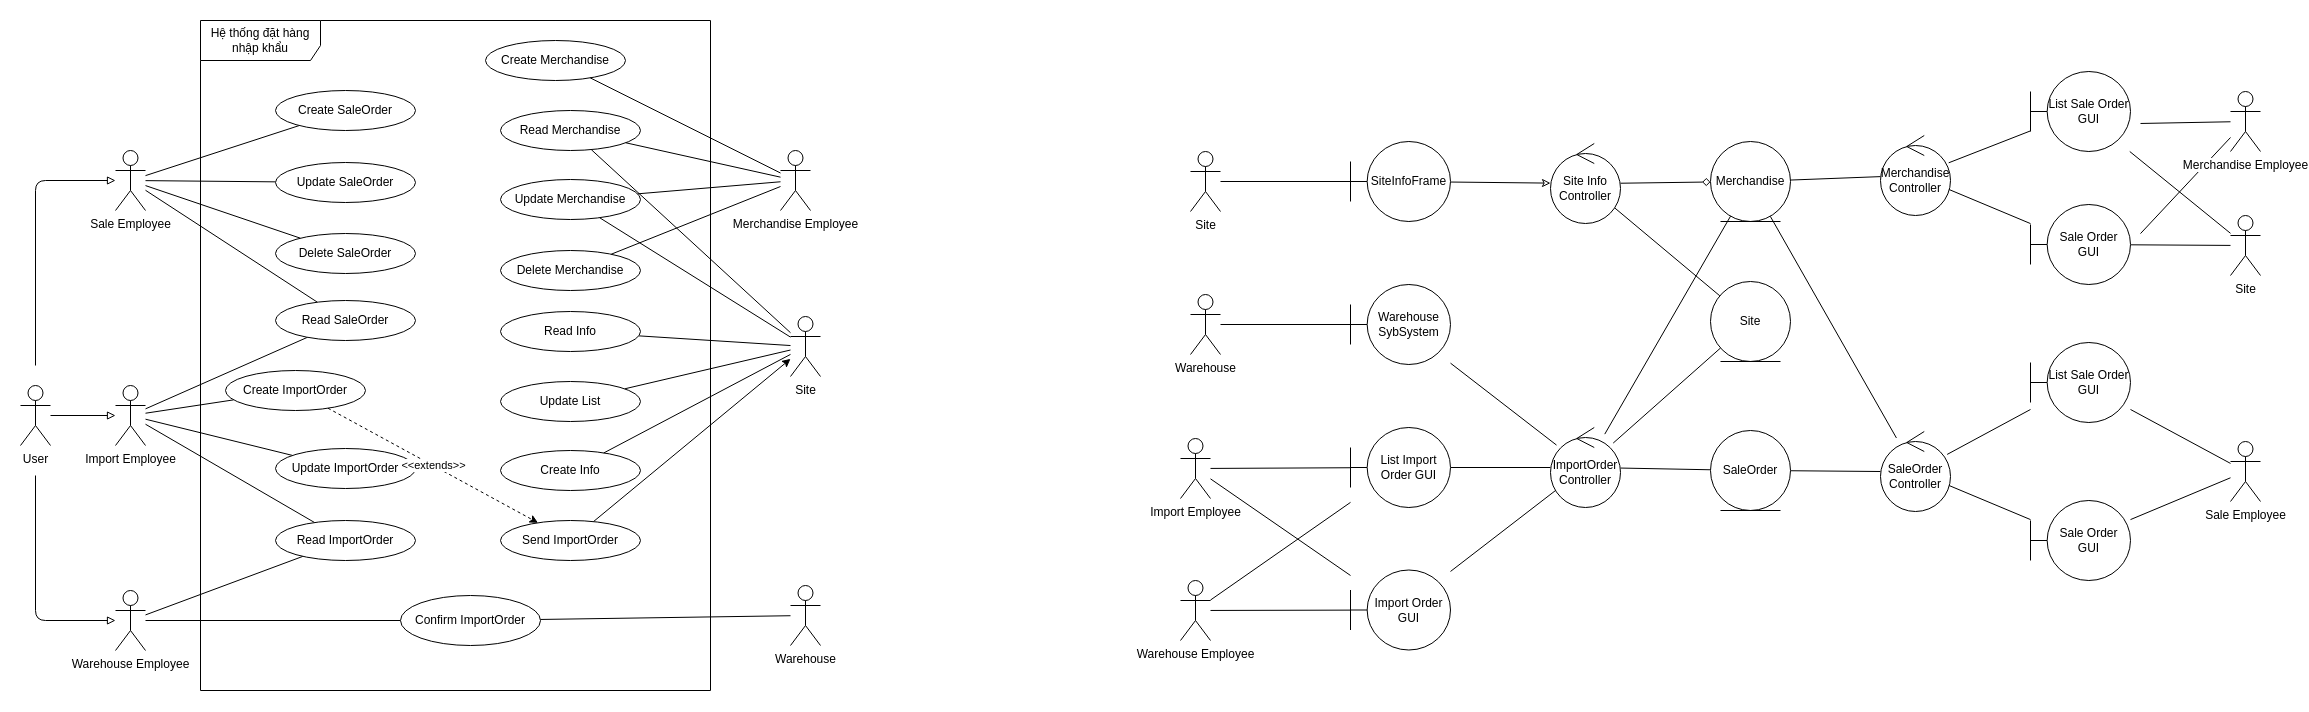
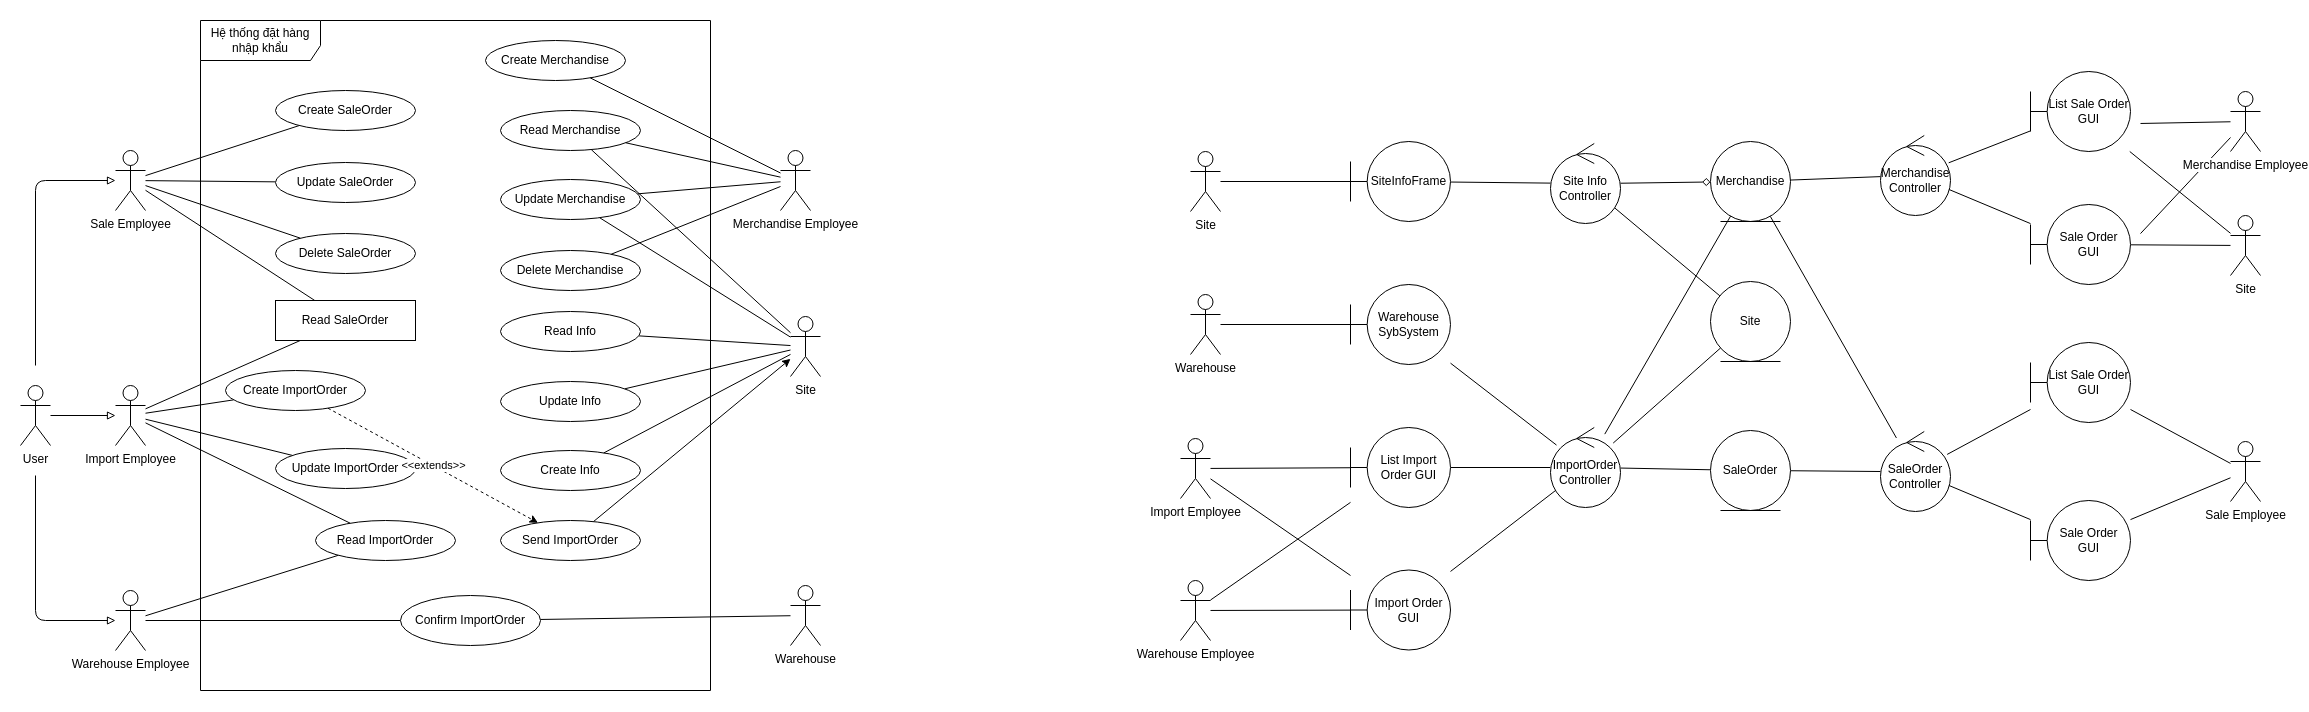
(1542, 183) -> (1544, 183)
(346, 321) -> (346, 321)
(571, 402) -> (571, 402)
(346, 541) -> (386, 541)
